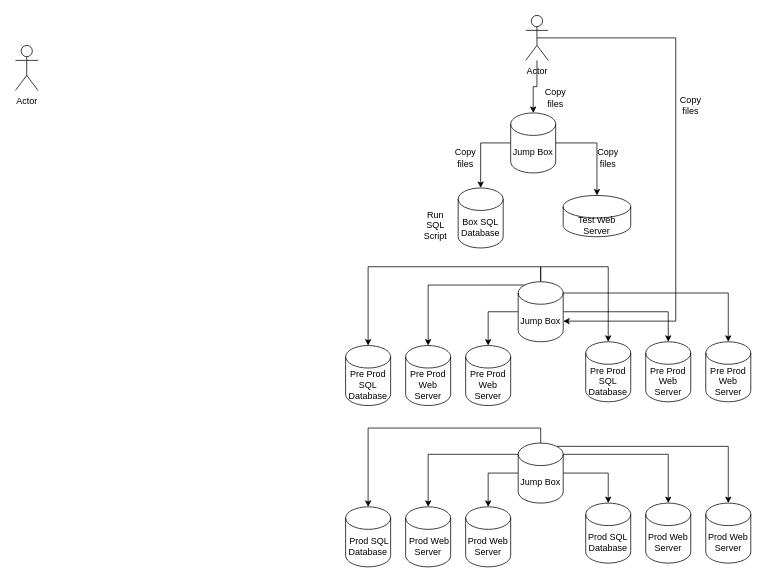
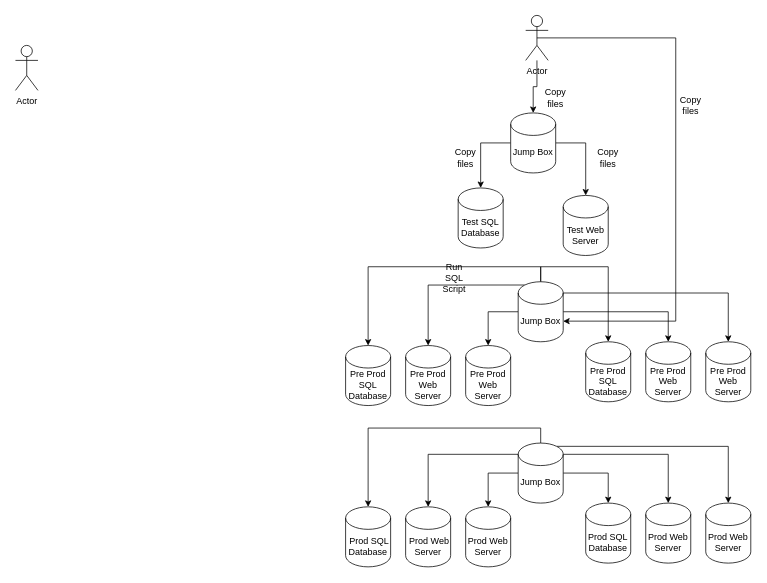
(597, 216) -> (585, 225)
(435, 225) -> (454, 278)
(480, 228) -> (480, 228)
